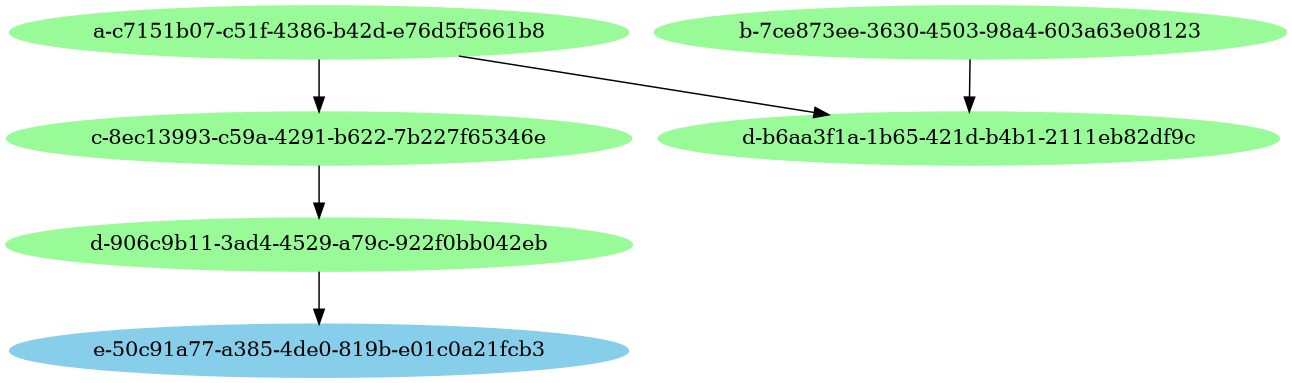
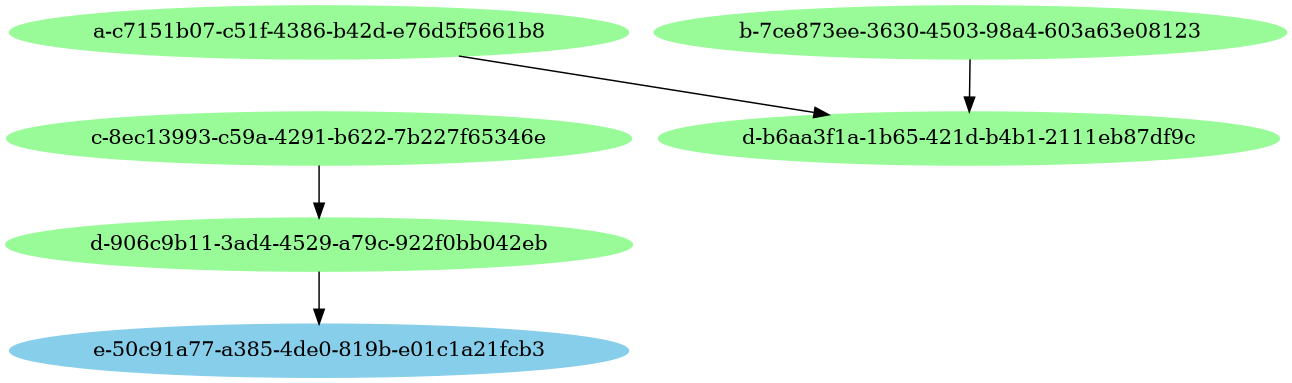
(319, 78) -> none
(969, 139) -> (969, 139)
(319, 351) -> (319, 351)
